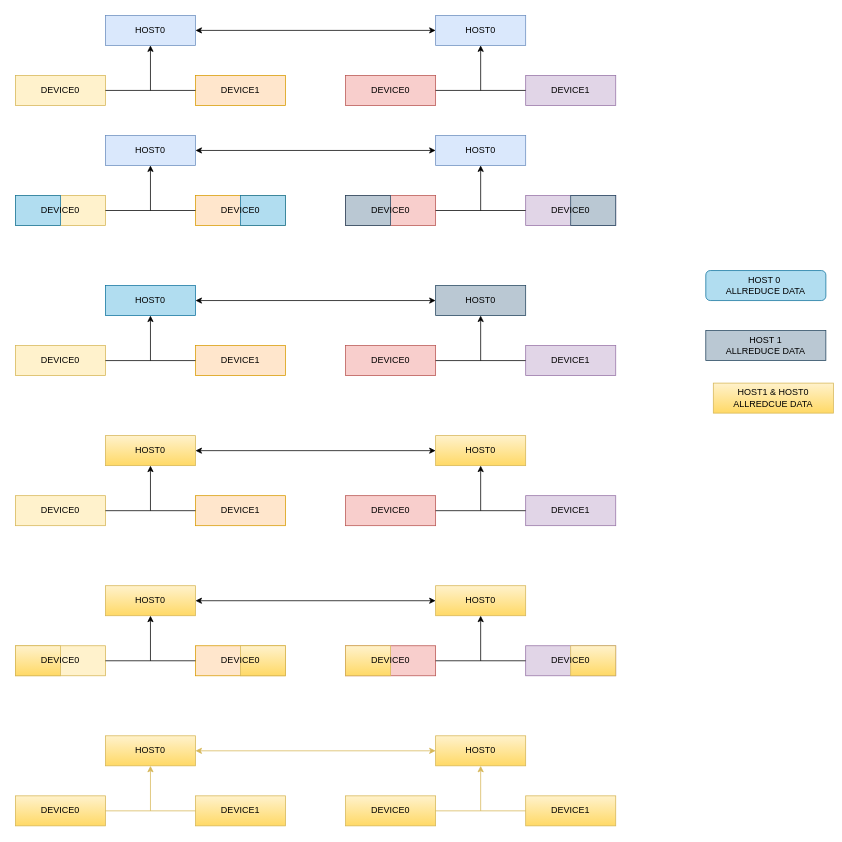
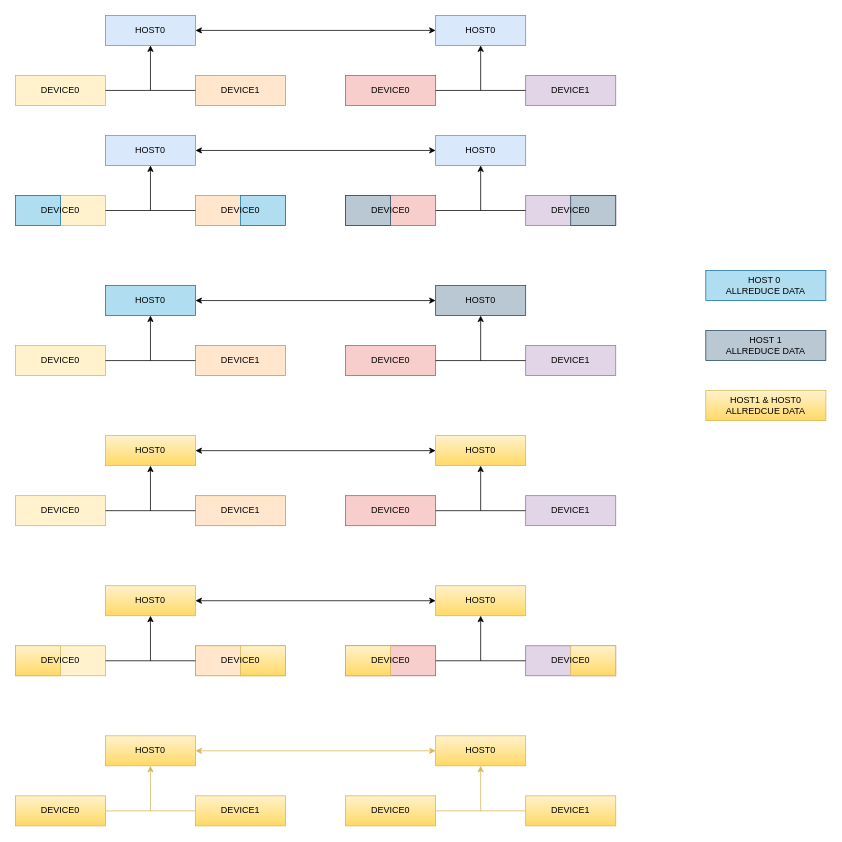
(765, 285) -> (765, 285)
(773, 398) -> (765, 405)
